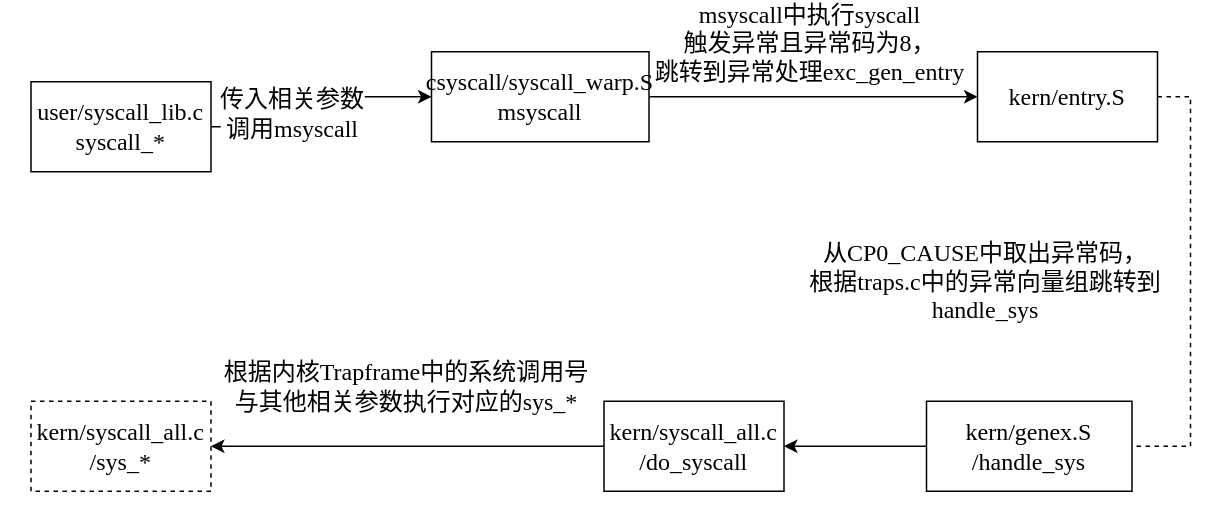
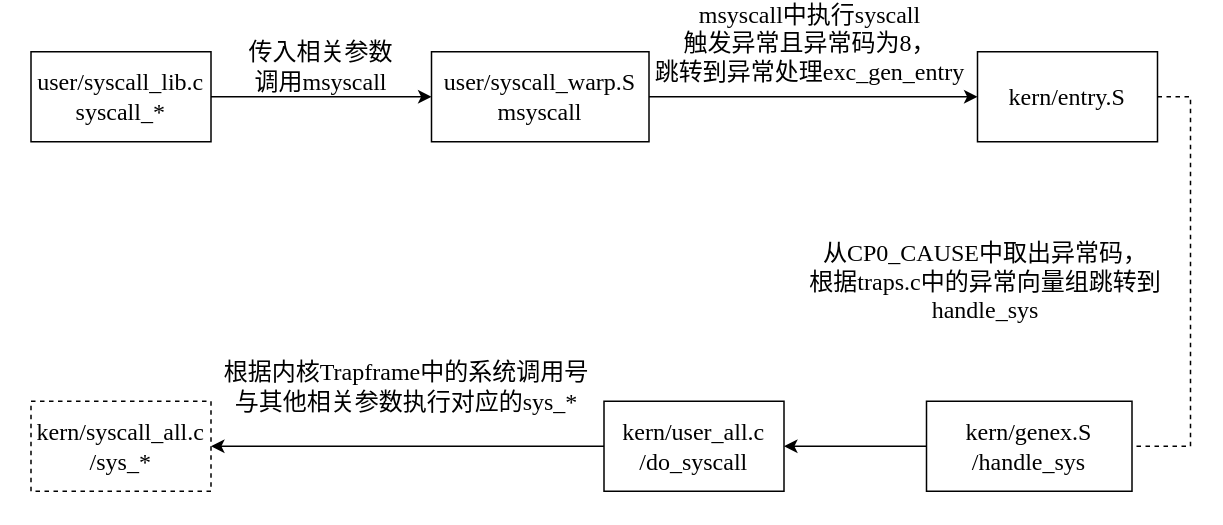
(540, 97) -> (540, 97)
(121, 127) -> (121, 97)
(694, 446) -> (694, 446)
